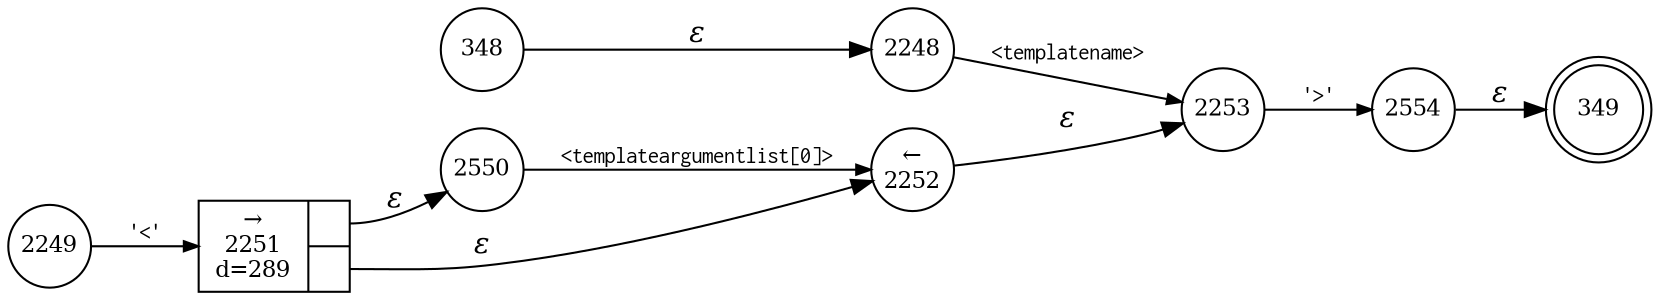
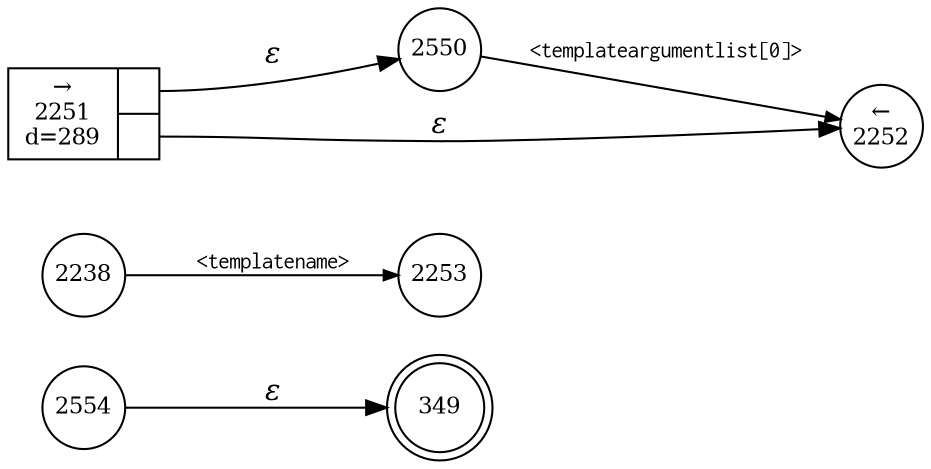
(482, 50) -> none
(913, 50) -> (84, 275)
(1311, 110) -> none
(1059, 151) -> none
(50, 246) -> none
